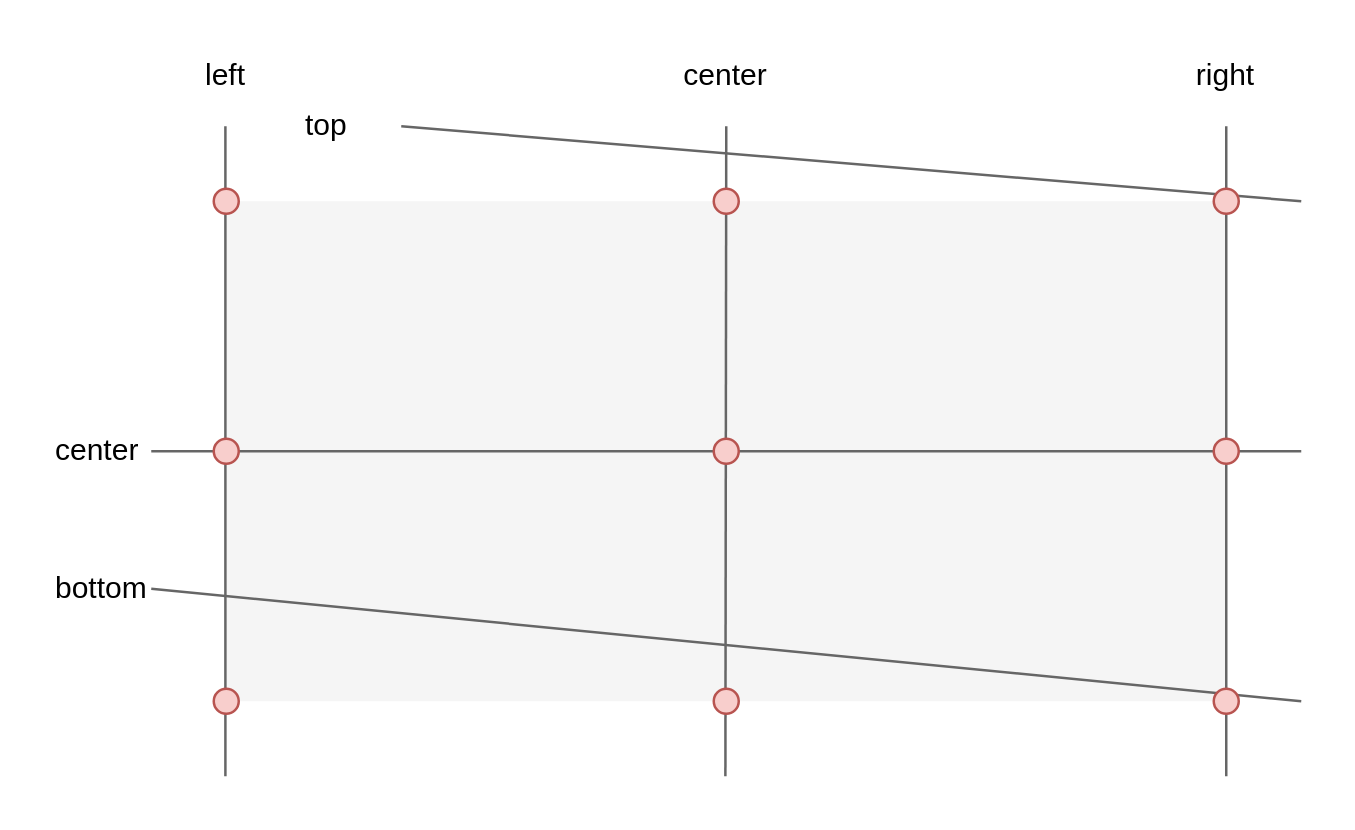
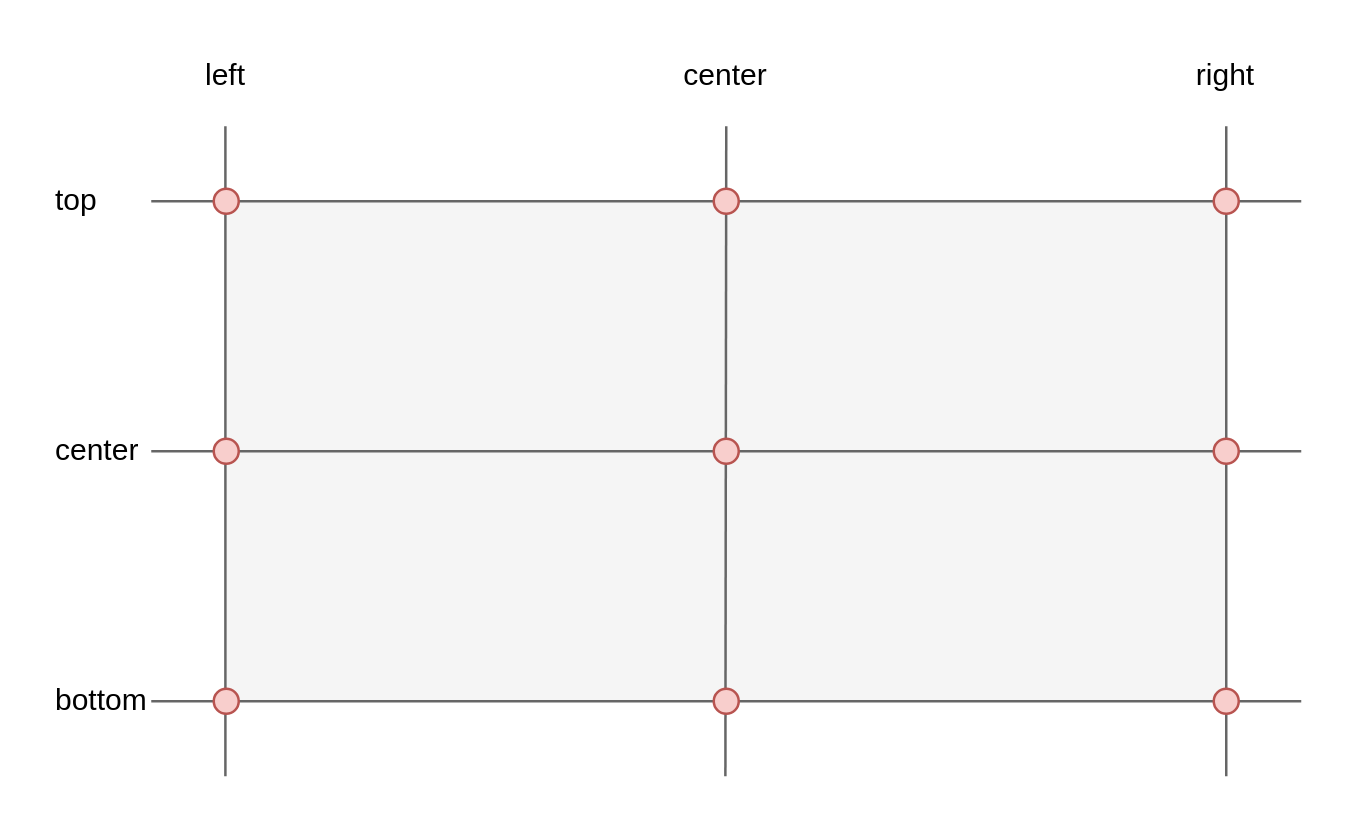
(351, 126) -> (101, 201)
(101, 589) -> (101, 701)
